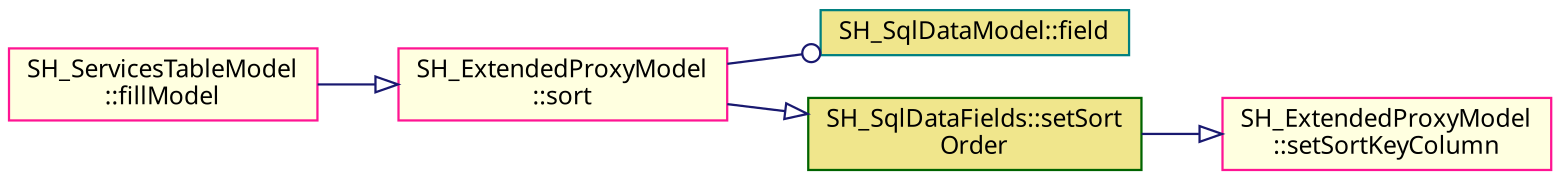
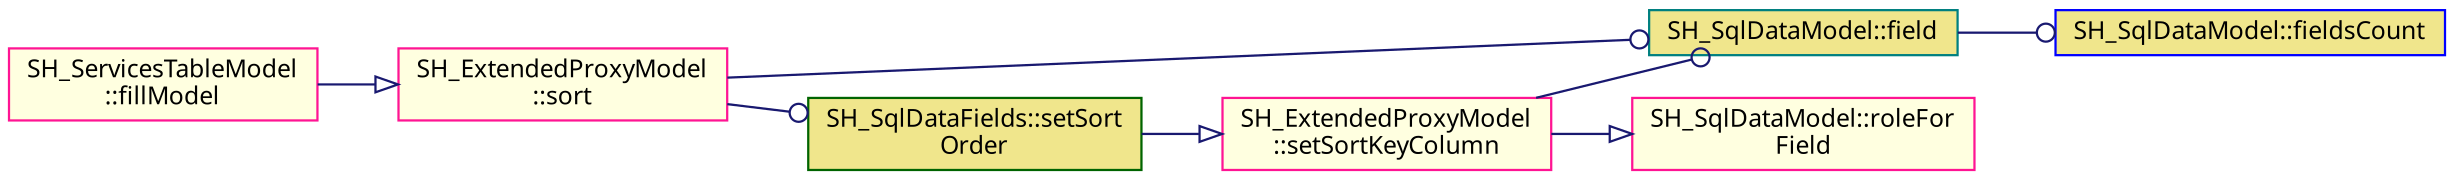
none -> (2250, 33)
none -> (1614, 79)
(756, 108) -> (758, 108)
none -> (1803, 134)
